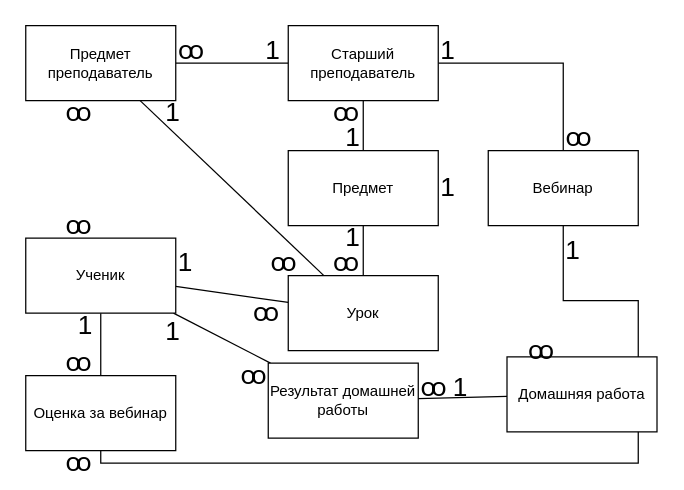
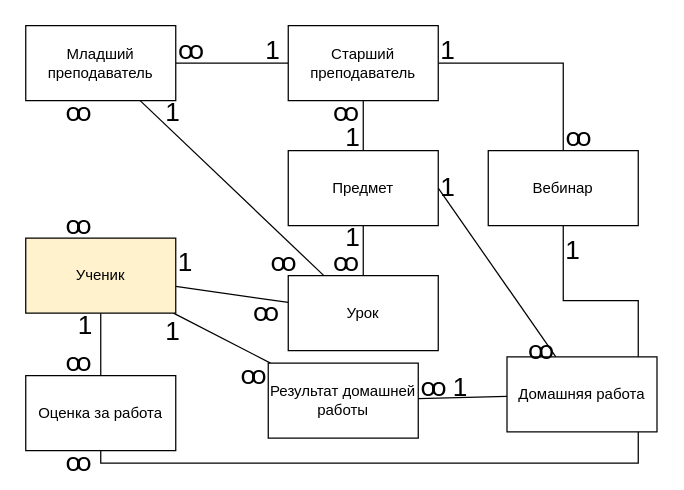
(101, 63) -> (101, 63)
none -> (497, 272)
(101, 276) -> (101, 276)
(101, 413) -> (101, 413)
